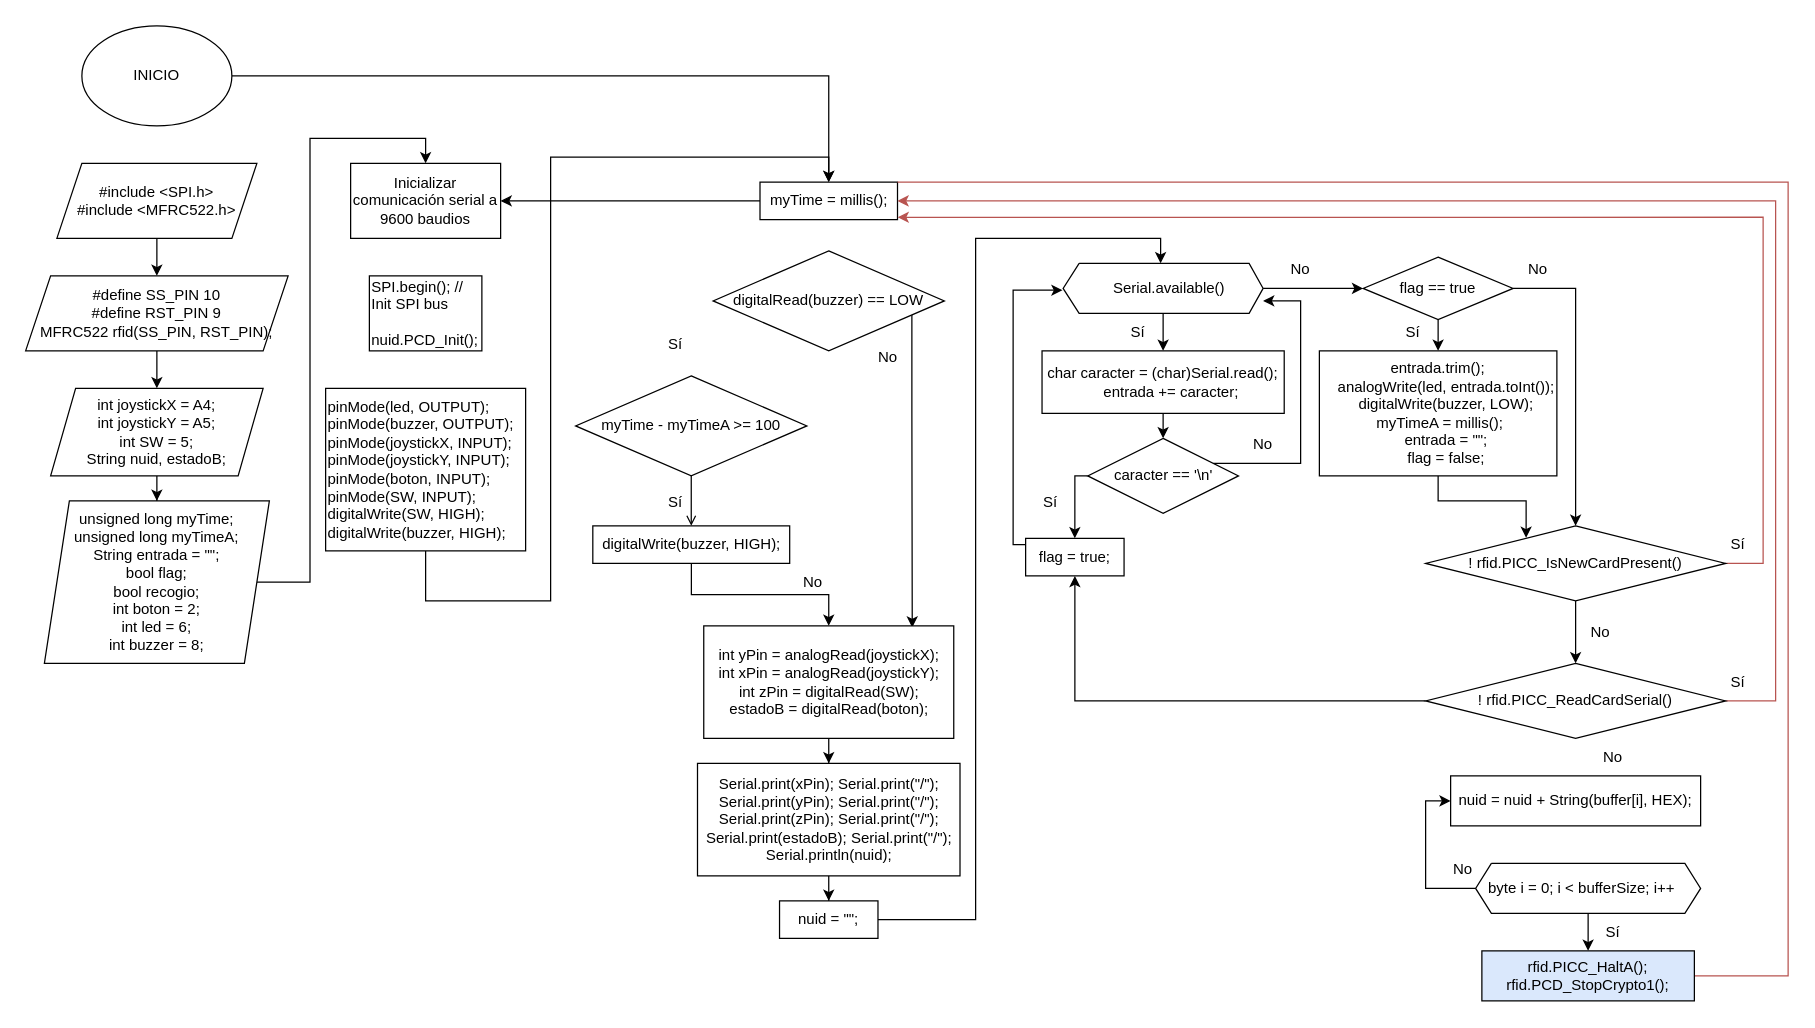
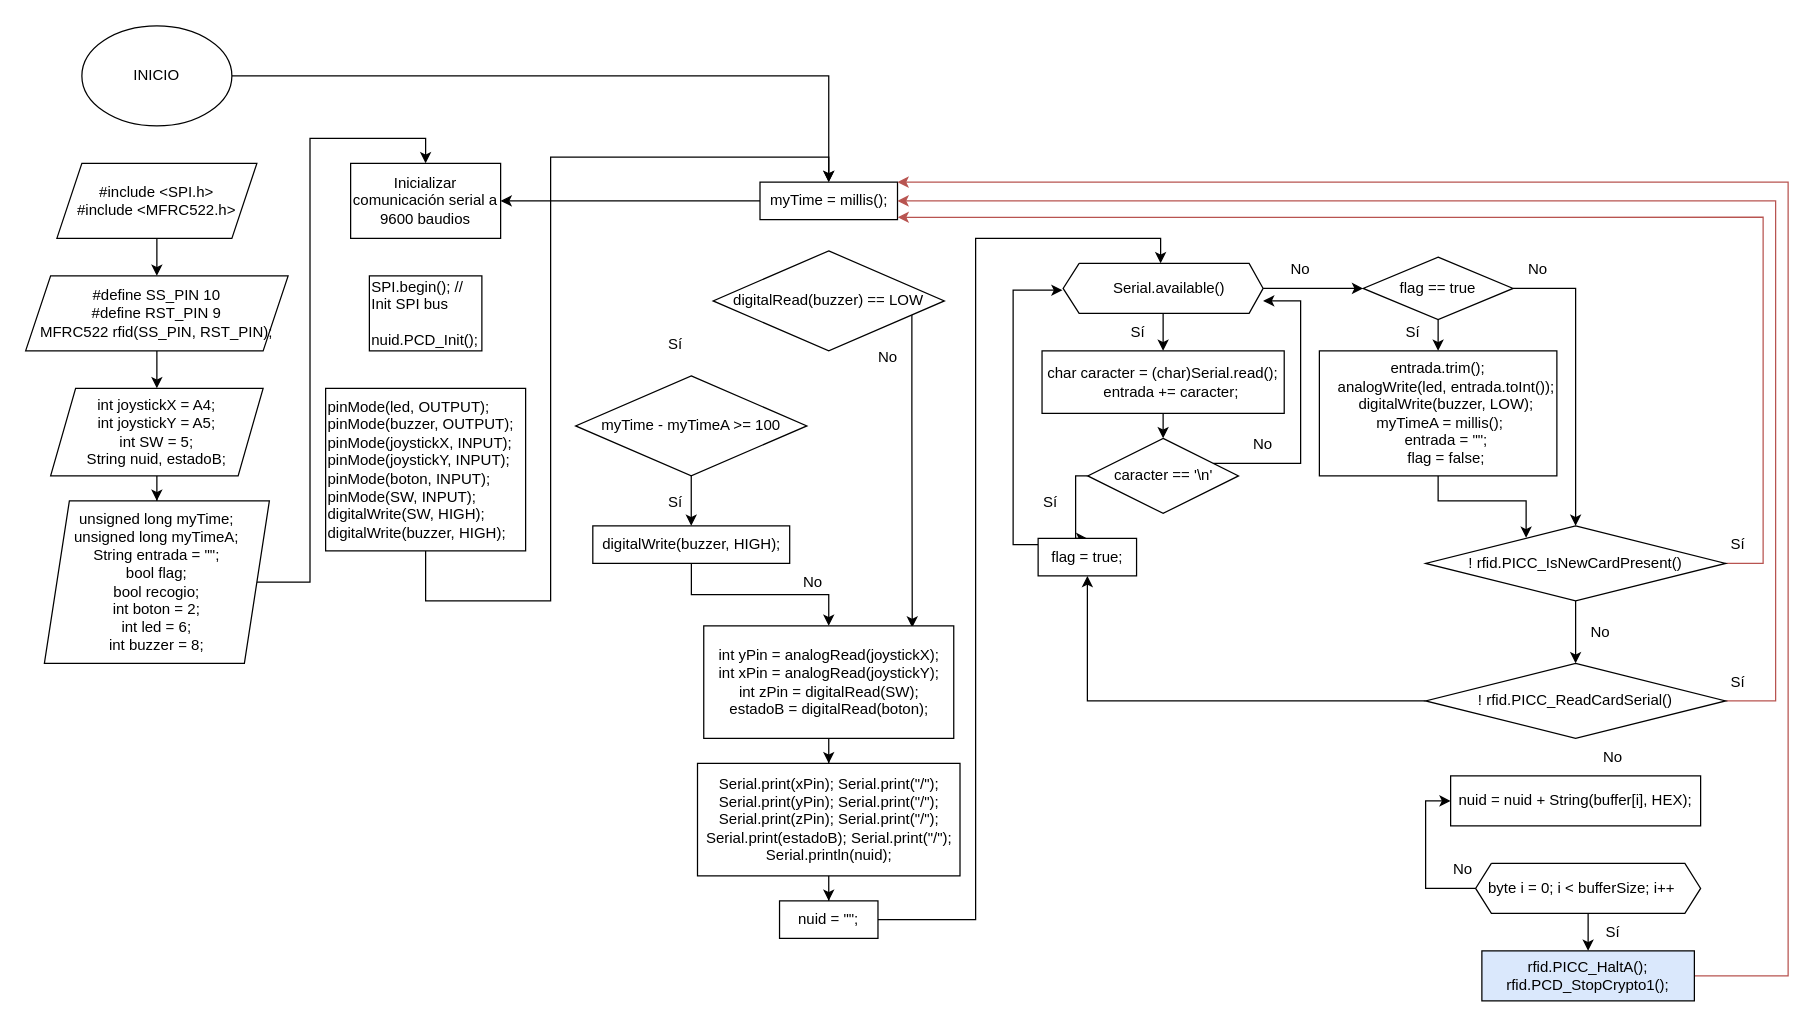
(903, 182) -> (907, 182)
(691, 518) -> (691, 516)
(1075, 557) -> (1087, 557)
